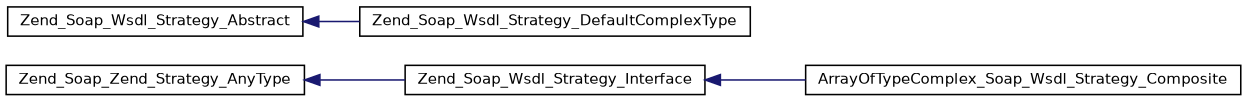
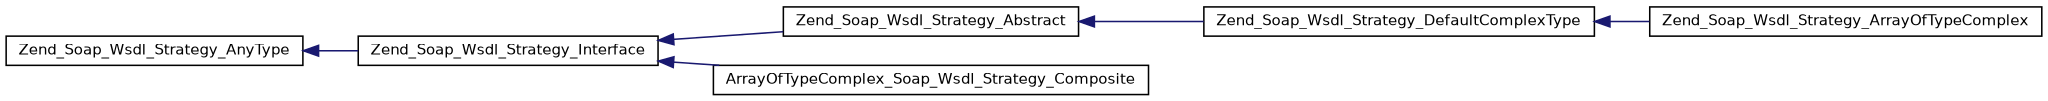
none -> (1846, 22)
none -> (728, 36)
(155, 80) -> (155, 51)
